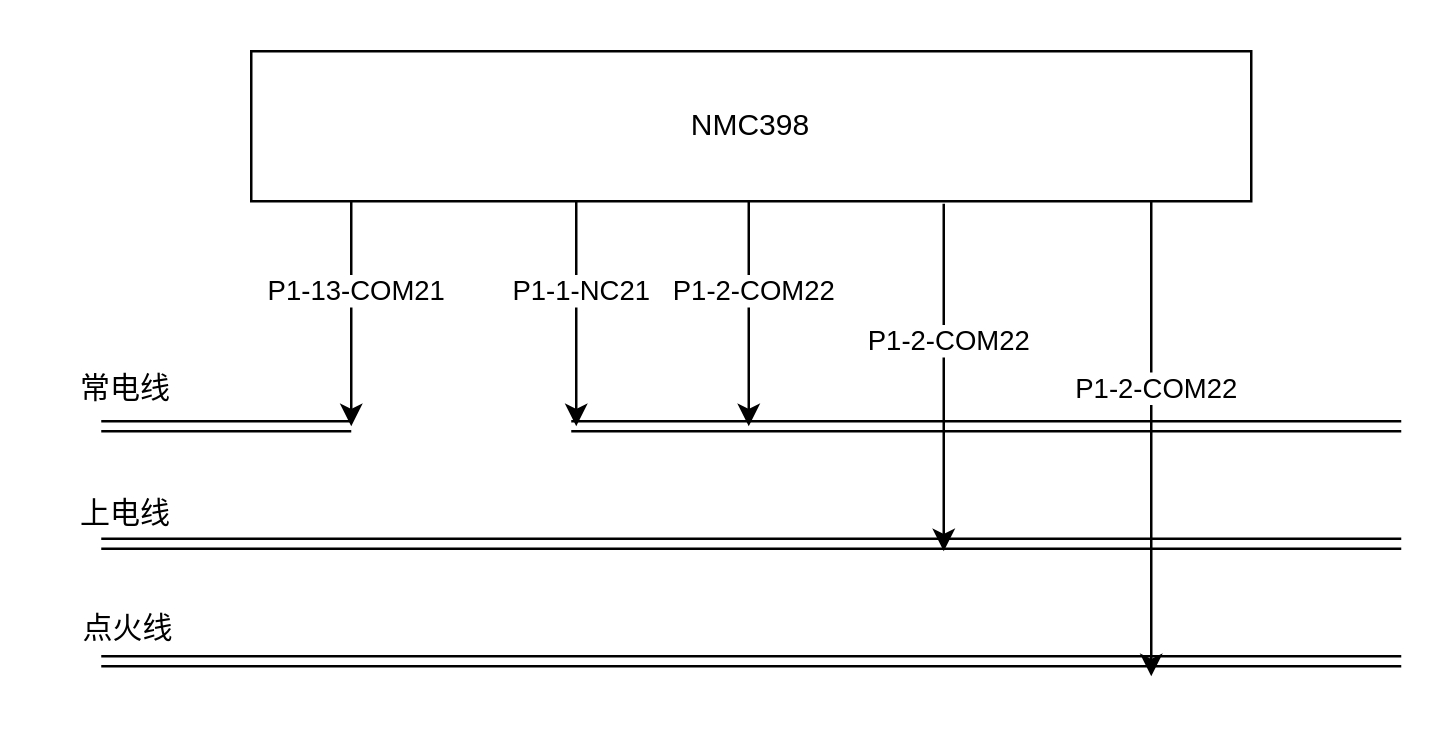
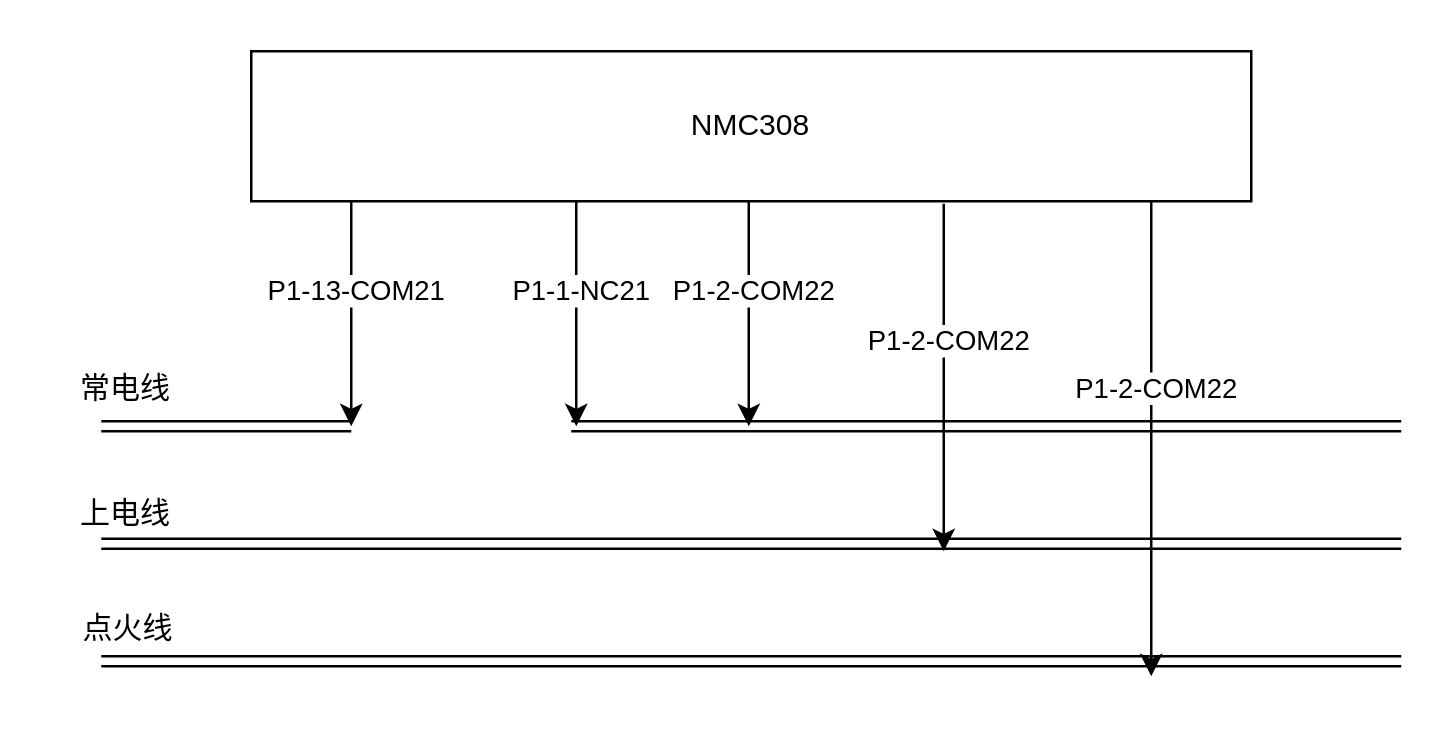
(751, 126) -> (751, 126)
